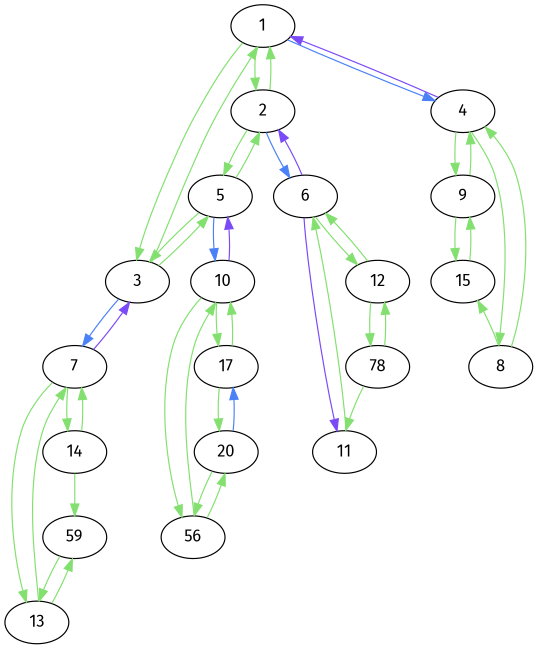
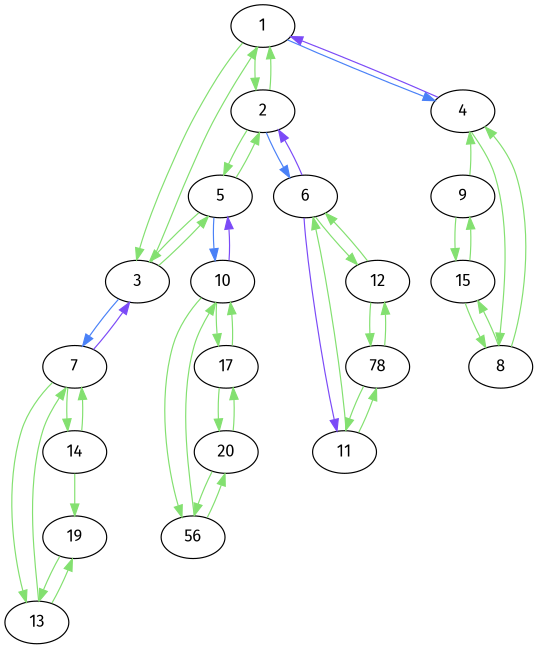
(455, 148) -> none
none -> (472, 320)
(234, 415) -> (234, 415)
none -> (366, 416)
(75, 537) -> (75, 537)
